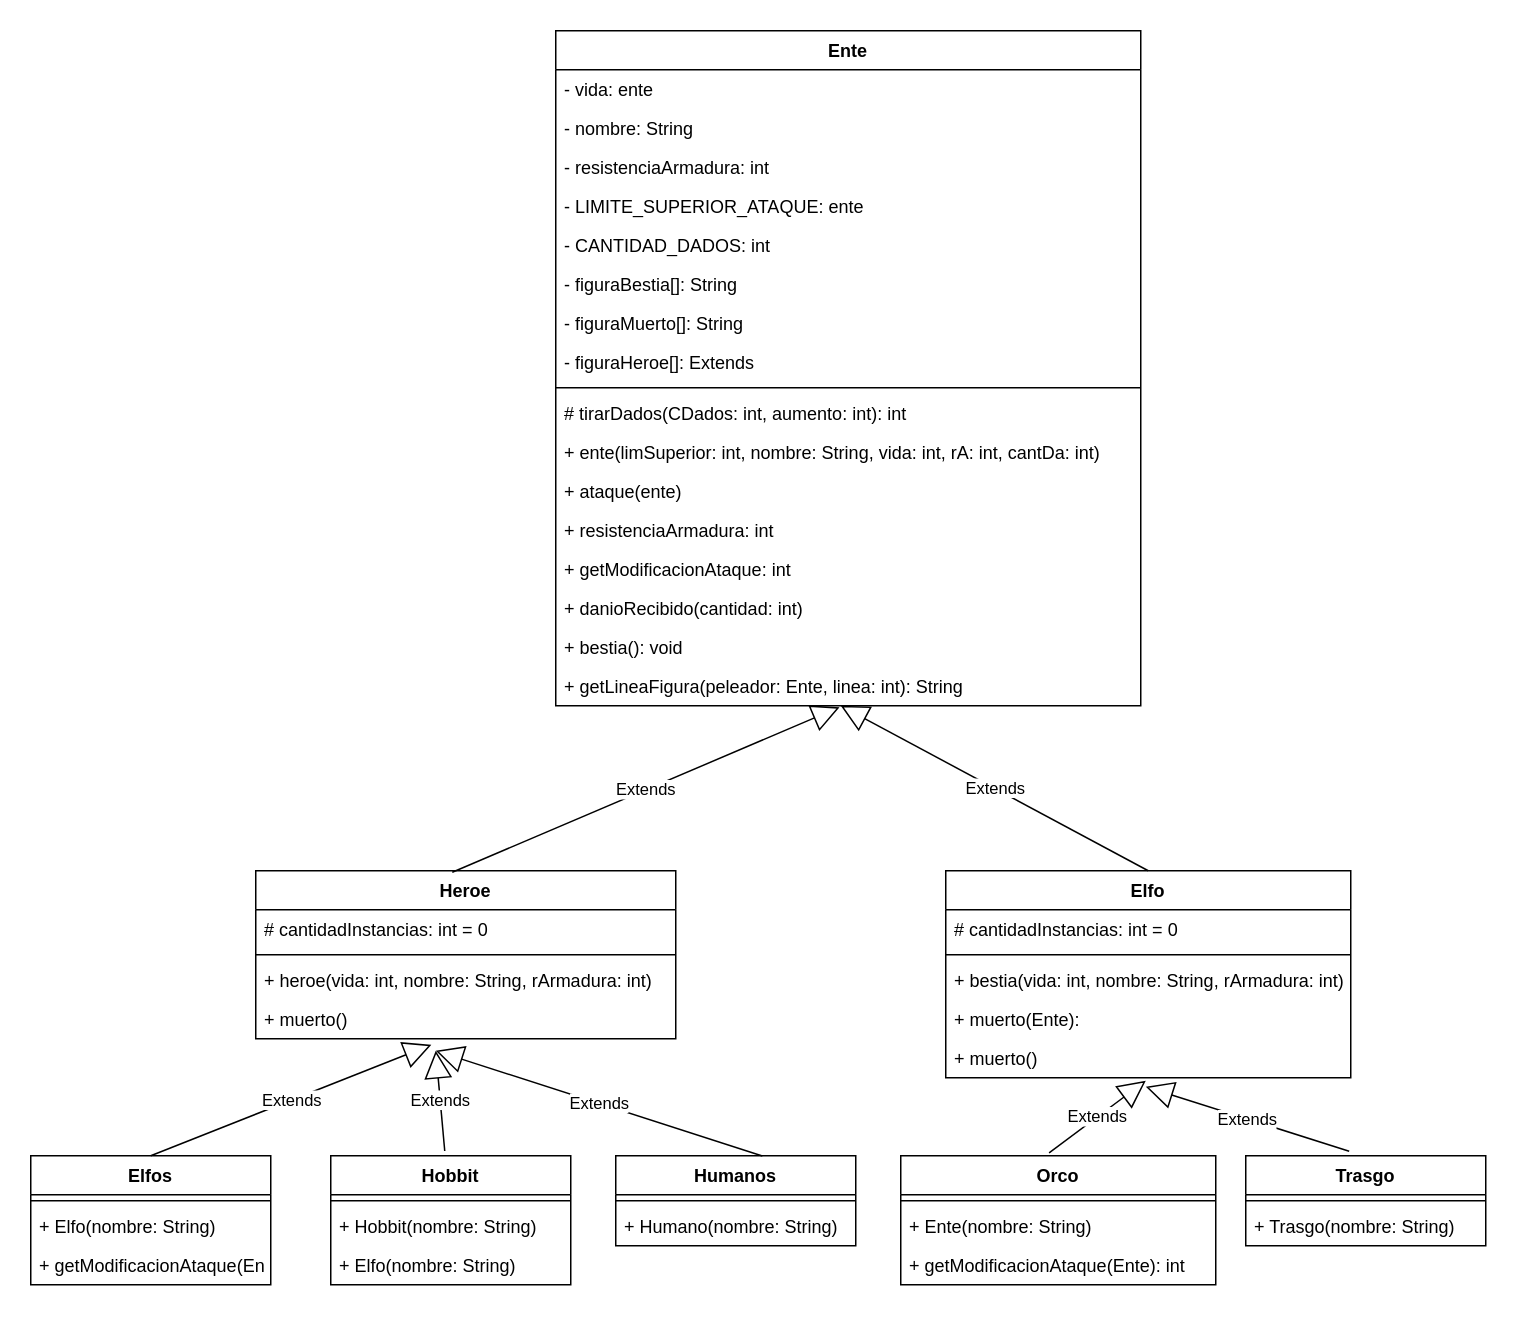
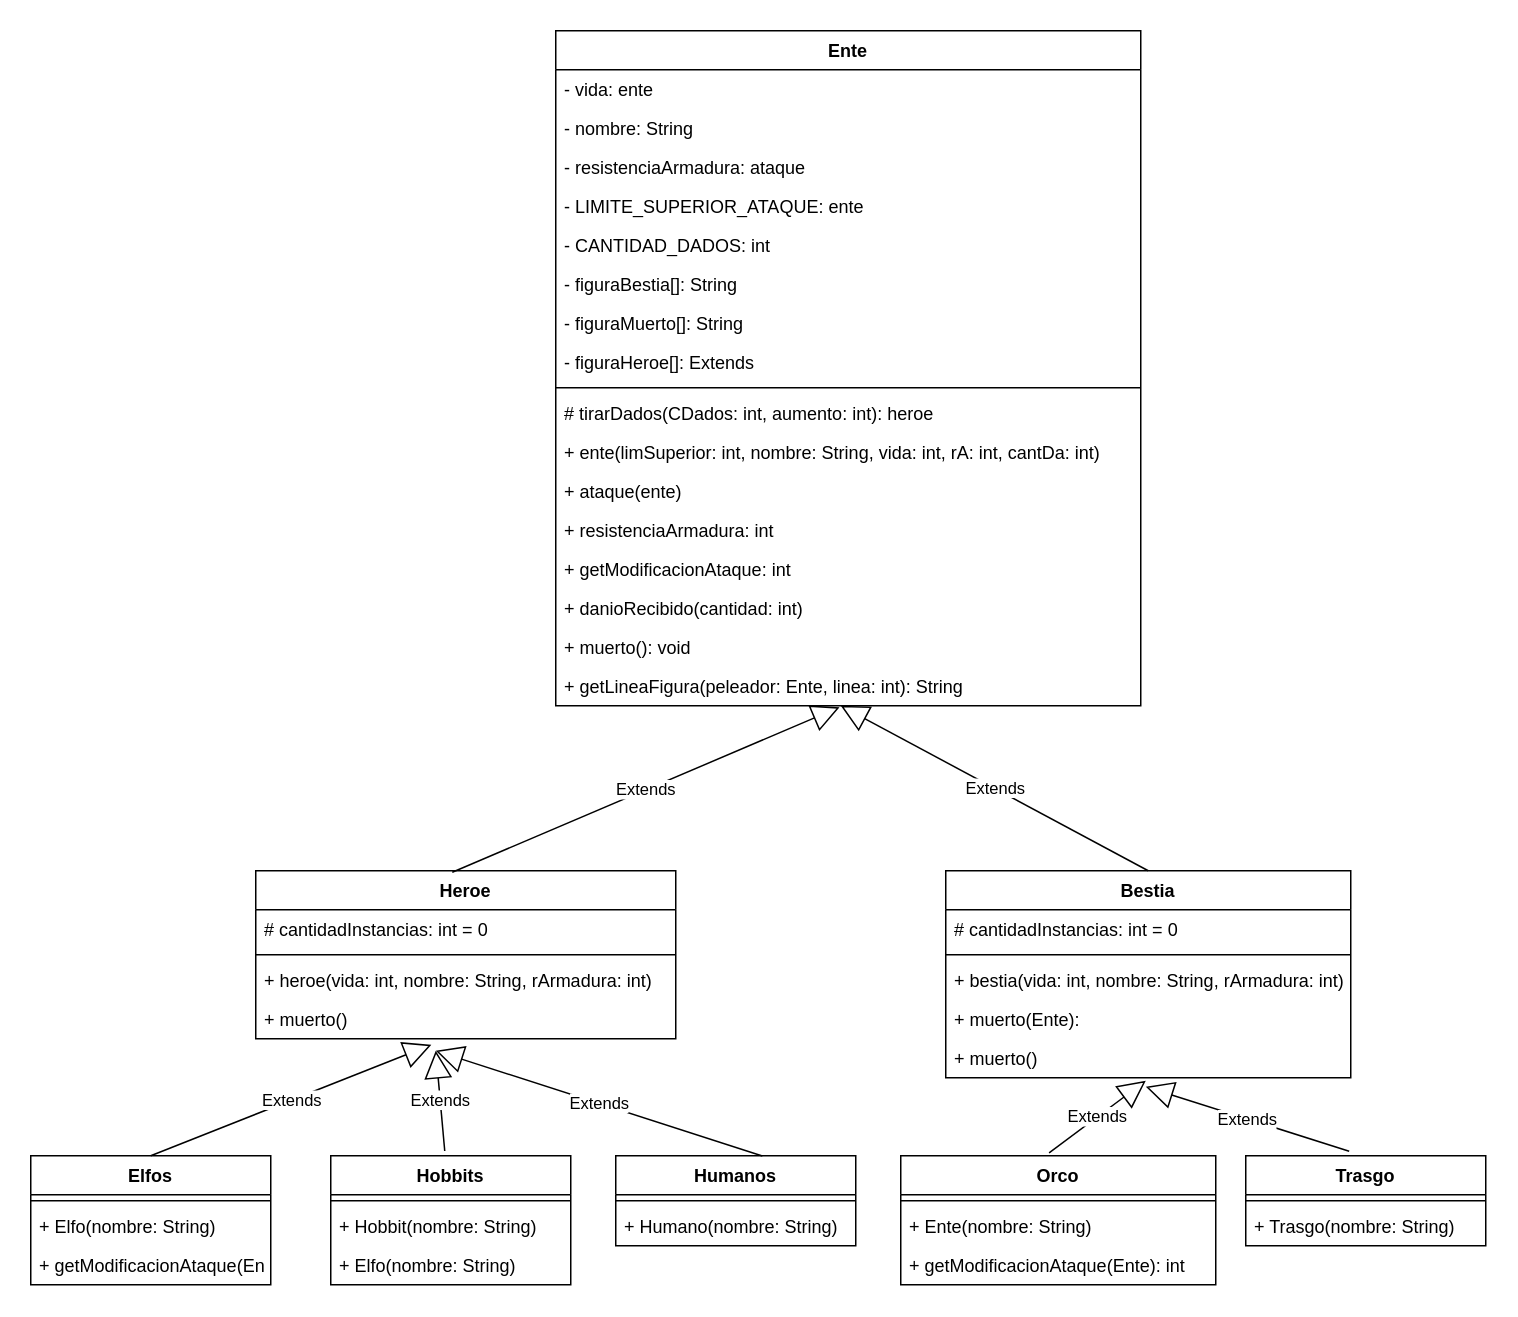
(681, 168) -> (698, 168)
(755, 414) -> (768, 414)
(633, 648) -> (635, 648)
(1148, 891) -> (1148, 891)
(450, 1176) -> (450, 1176)
